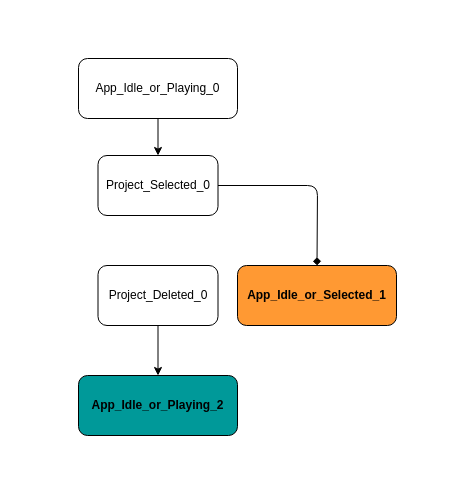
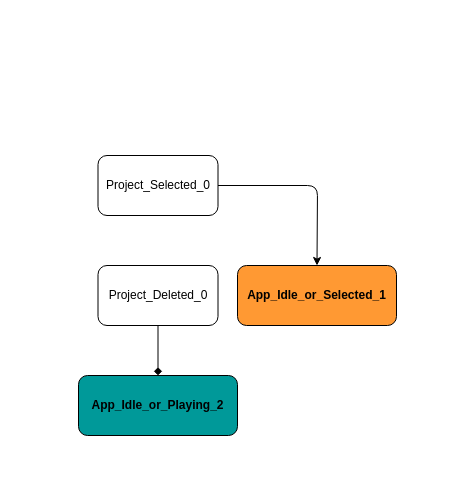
(158, 89) -> none
(158, 134) -> none
(317, 256) -> (317, 257)
(158, 367) -> (158, 366)
